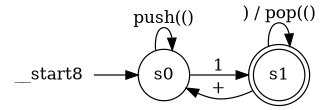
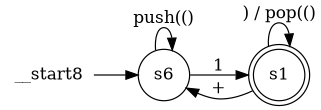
(164, 75) -> (164, 75)
